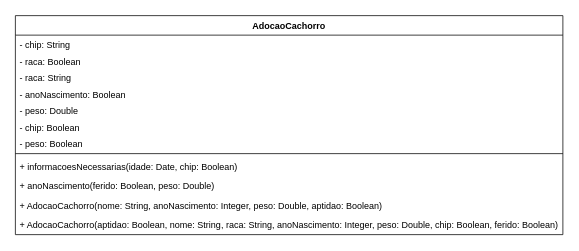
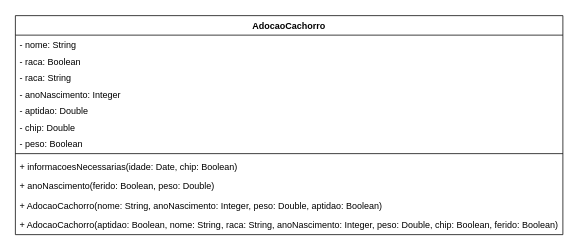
(49, 45) -> (50, 45)
(74, 95) -> (75, 95)
(50, 111) -> (56, 111)
(51, 128) -> (49, 128)
